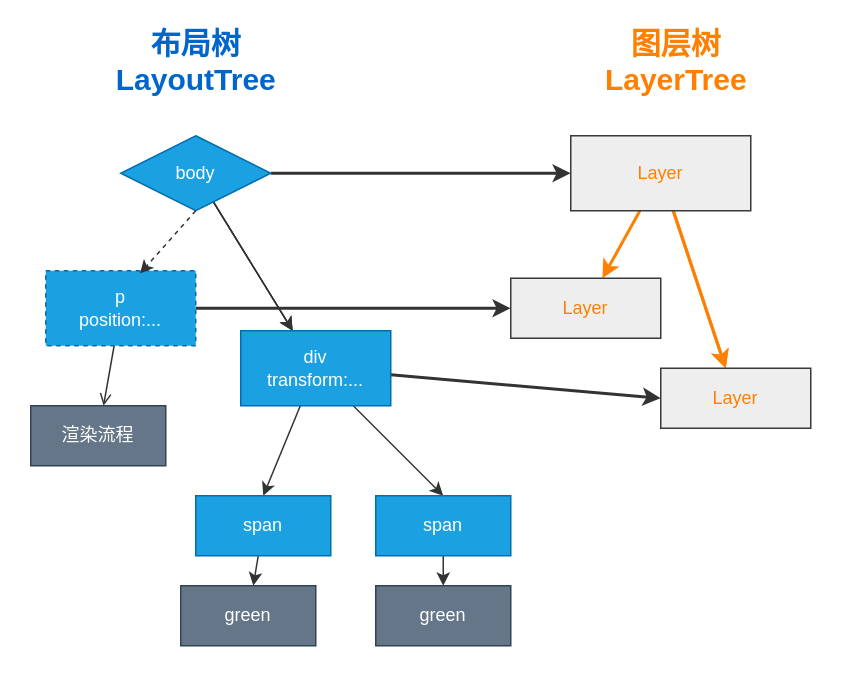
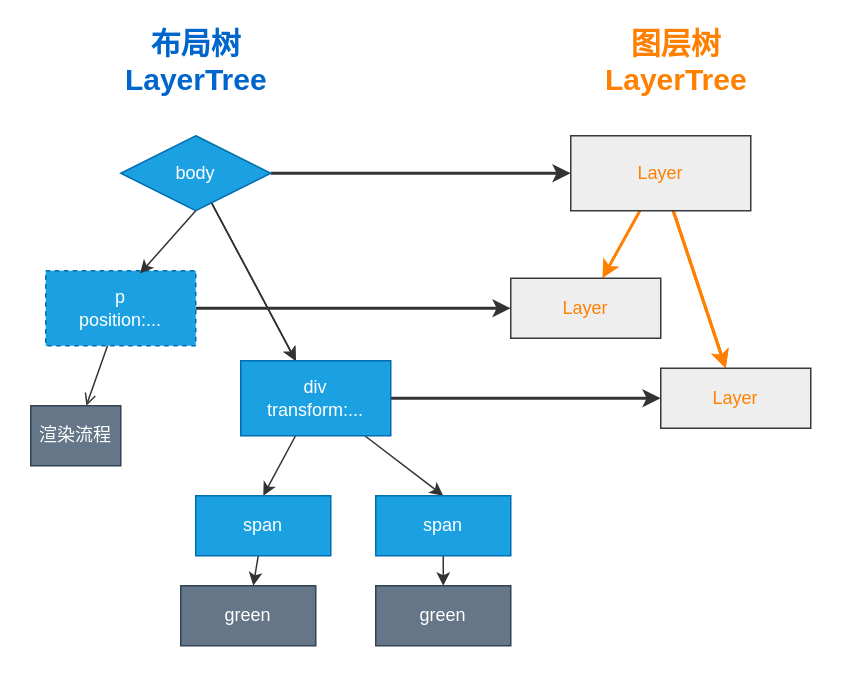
(197, 61) -> (197, 61)
(170, 239) -> (170, 239)
(316, 368) -> (316, 398)
(98, 436) -> (76, 436)
